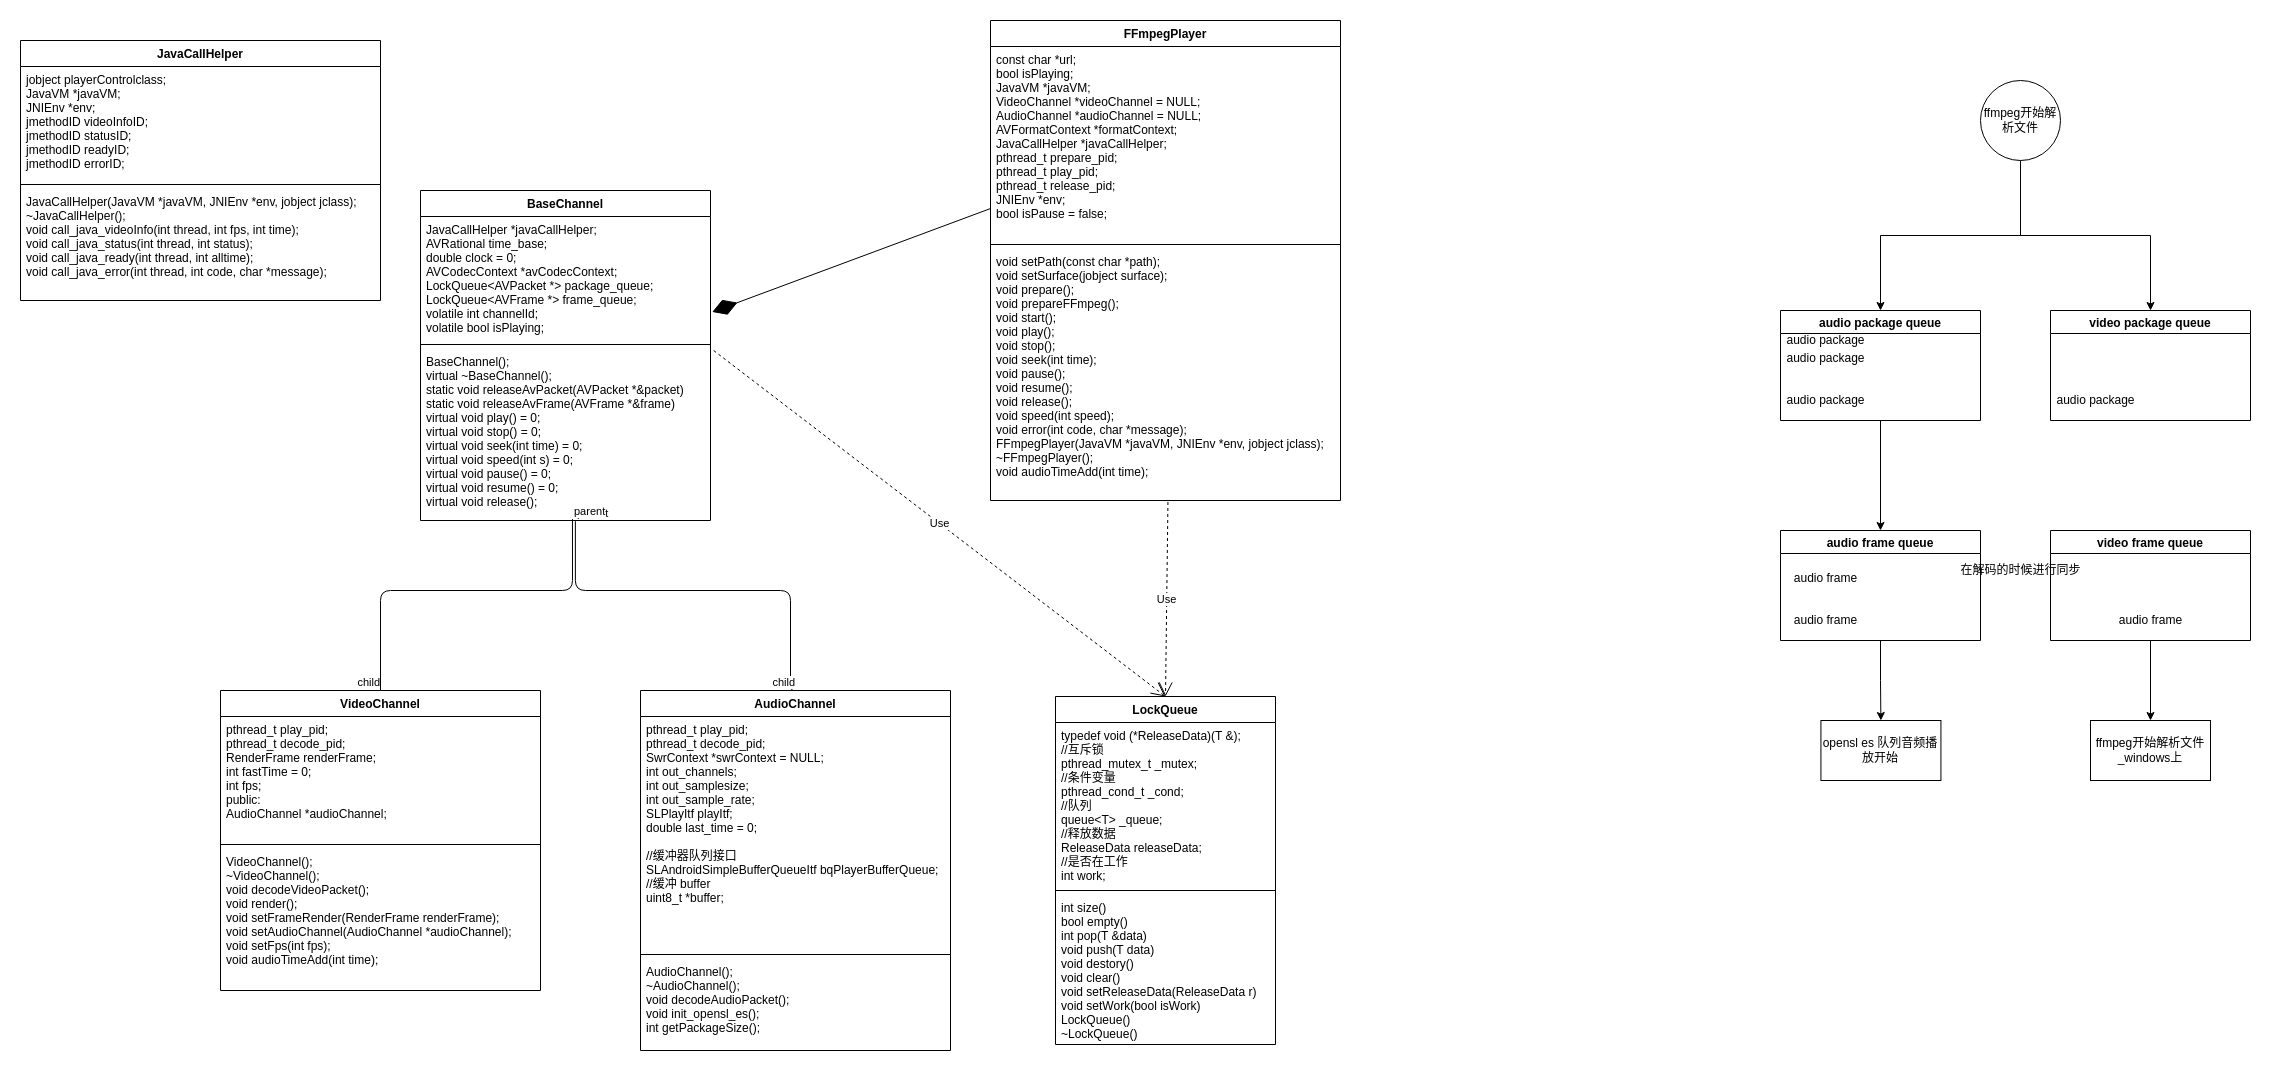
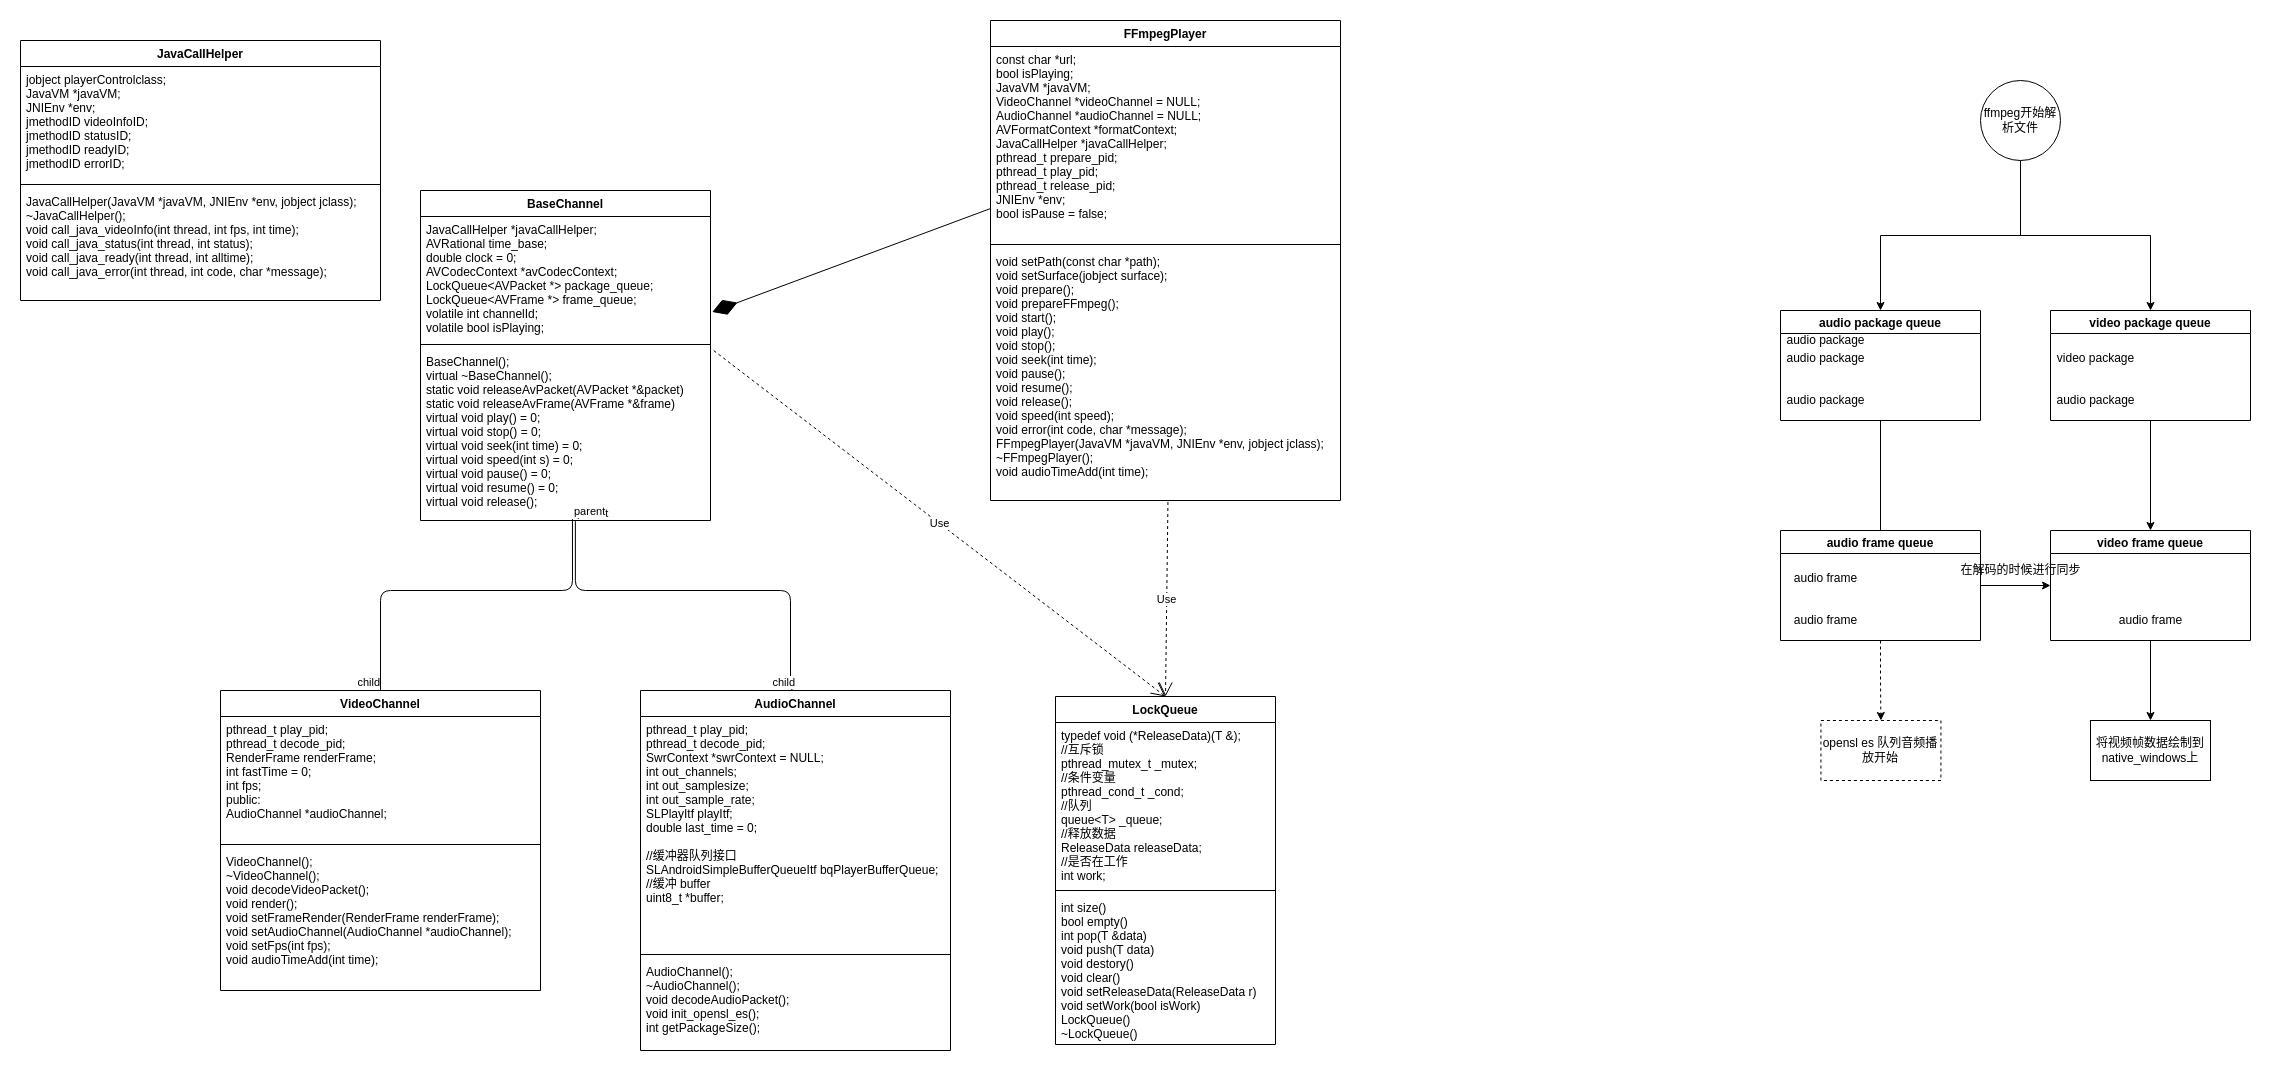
none -> (2096, 359)
none -> (2151, 473)
(1881, 522) -> (1881, 525)
none -> (2013, 586)
(1881, 677) -> (1881, 677)
(1881, 751) -> (1881, 751)
(2151, 751) -> (2151, 751)
